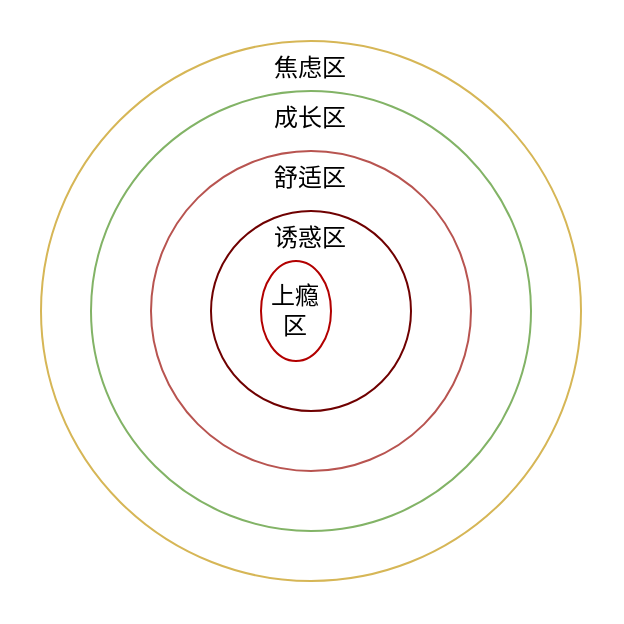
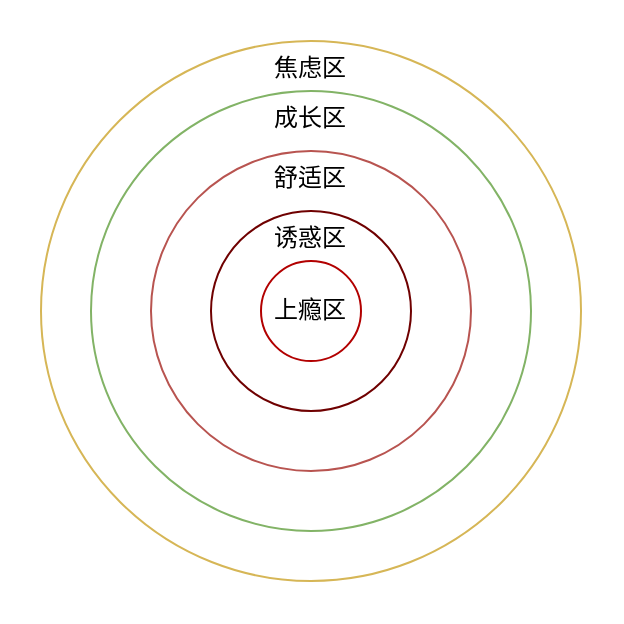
(296, 311) -> (311, 311)
